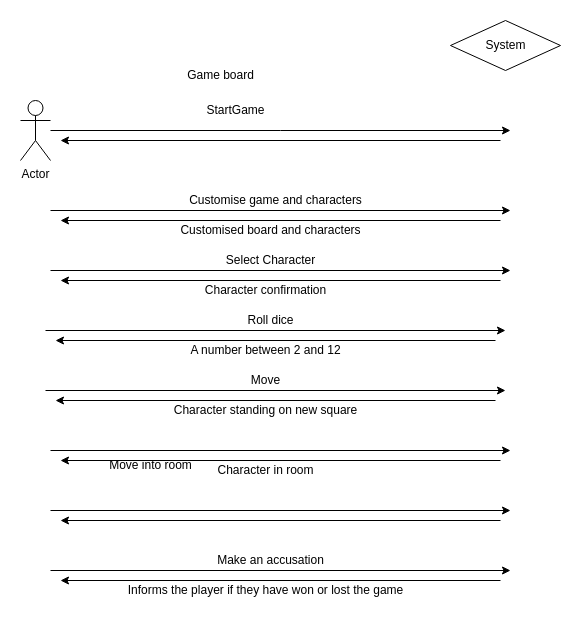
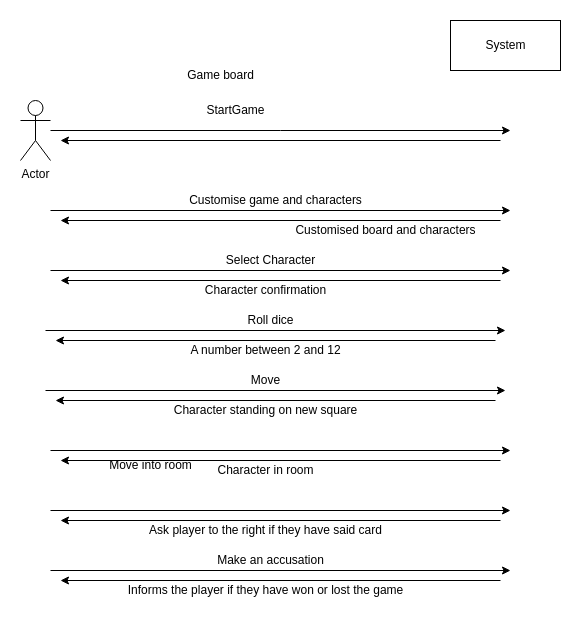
(506, 46) -> (506, 46)
(271, 231) -> (386, 231)
none -> (266, 531)
